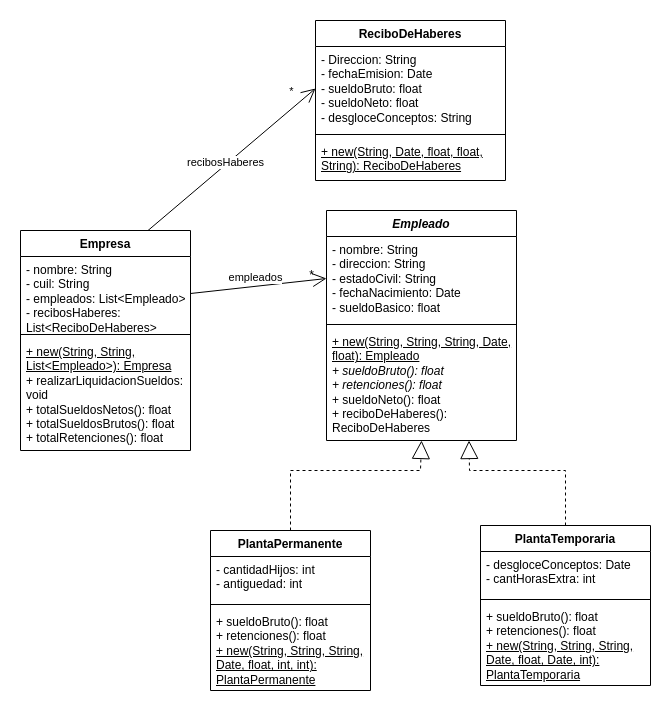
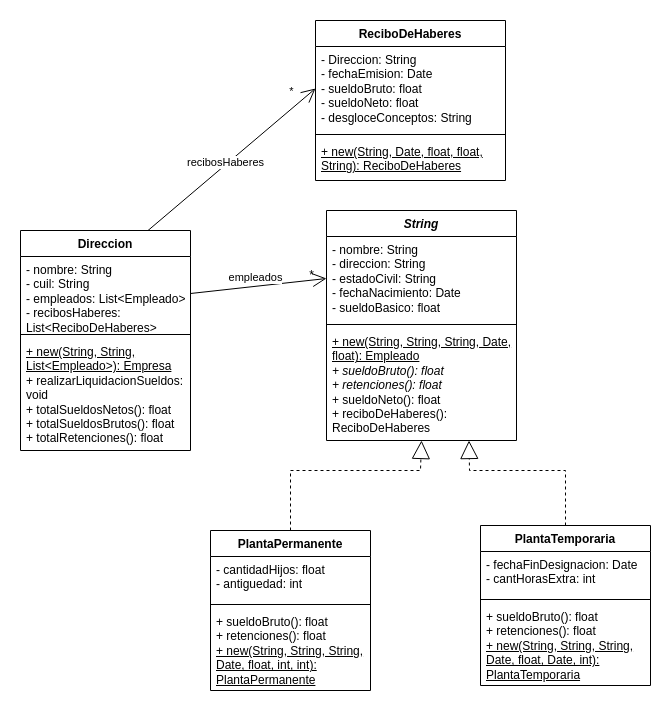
(422, 225) -> (422, 225)
(106, 245) -> (106, 245)
(564, 573) -> (567, 580)
(274, 578) -> (281, 578)
